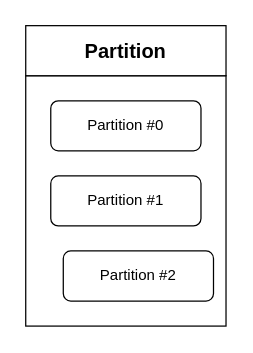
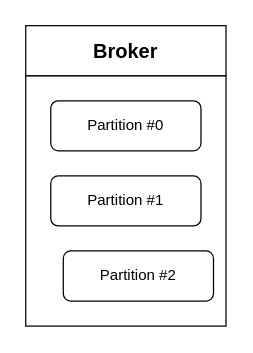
(126, 51) -> (126, 51)
